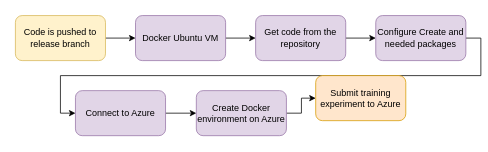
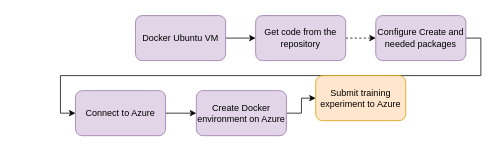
(60, 38) -> none
(129, 38) -> none
(357, 38) -> (357, 38)
